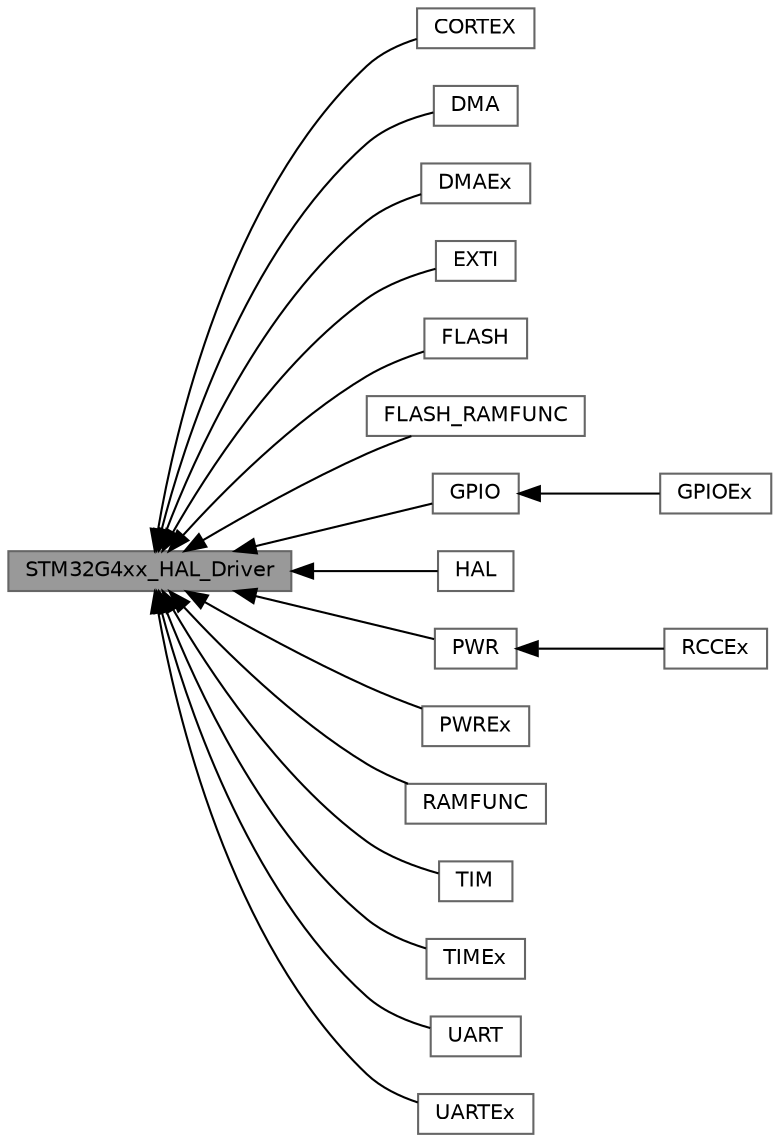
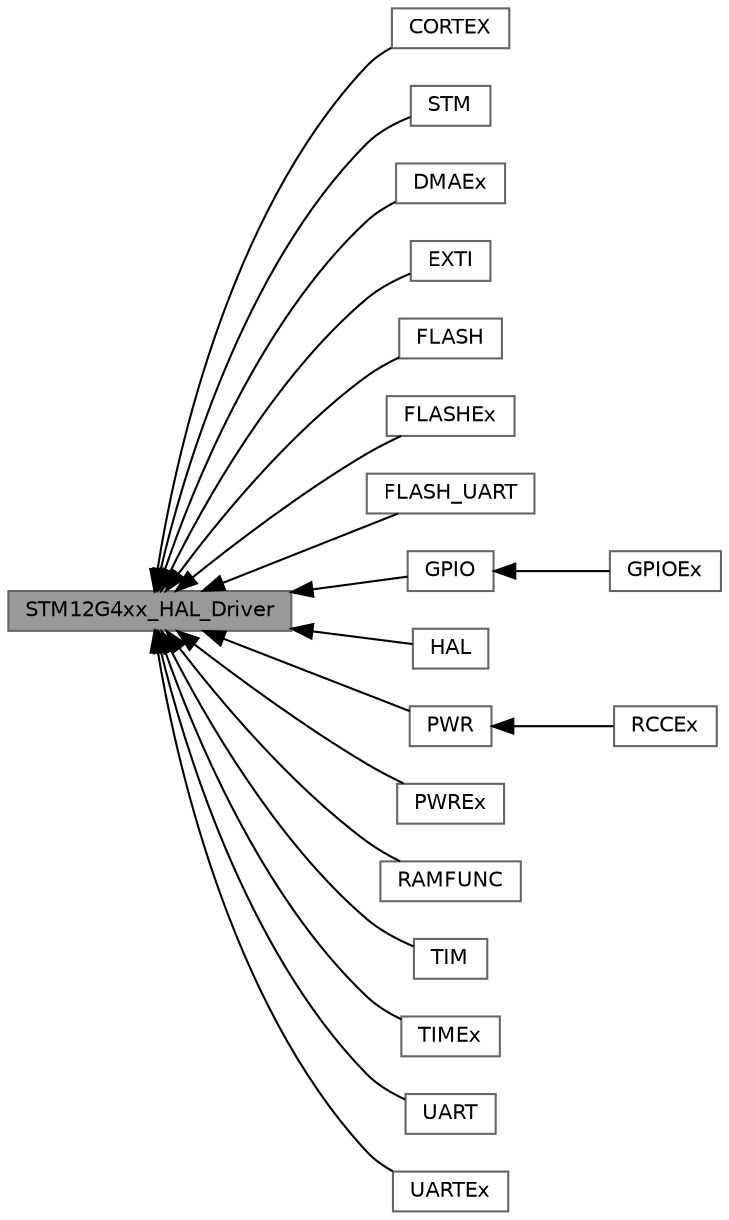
(476, 106) -> (451, 106)
none -> (451, 416)
(476, 416) -> (451, 494)
(150, 571) -> (150, 611)
